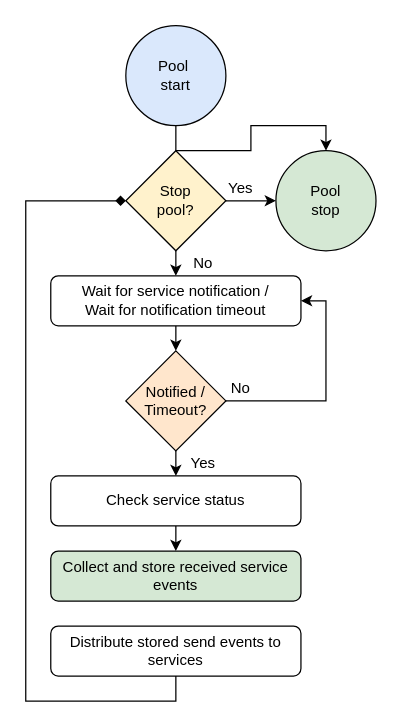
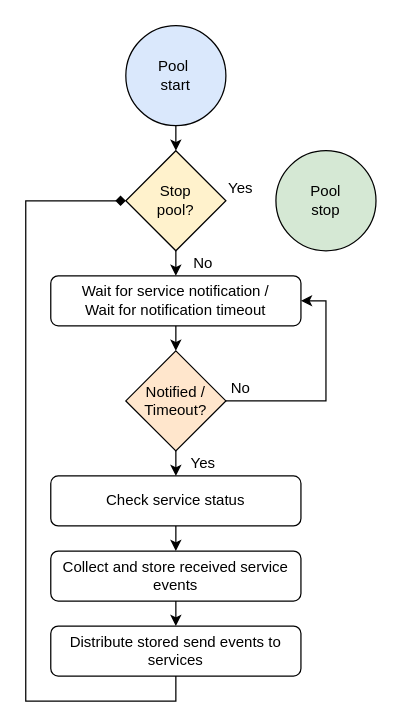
(251, 136) -> (176, 141)
(247, 201) -> none
(176, 576) -> (176, 576)
none -> (176, 609)
